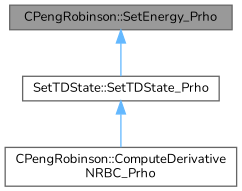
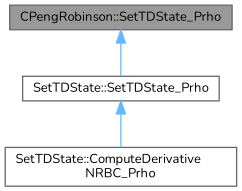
(121, 17) -> (121, 17)
(121, 167) -> (121, 167)
